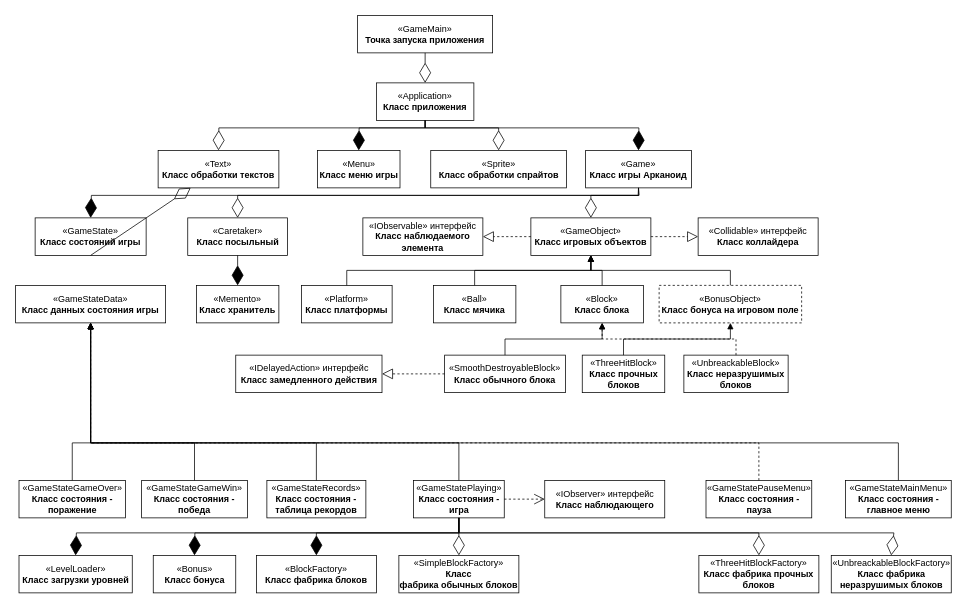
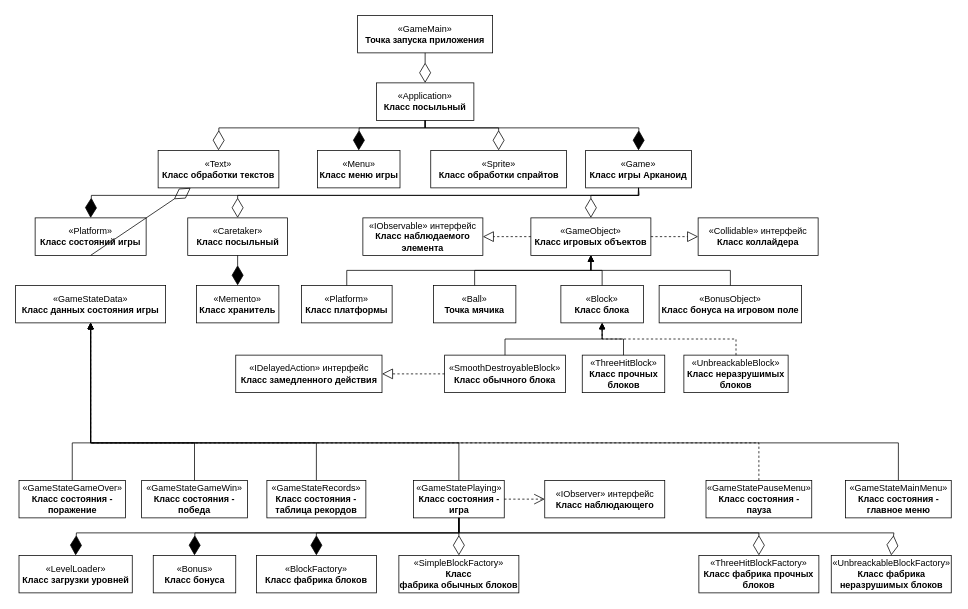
(425, 102) -> (425, 102)
(90, 237) -> (90, 237)
(474, 304) -> (474, 304)
(730, 304) -> (730, 304)
(730, 333) -> (623, 341)
